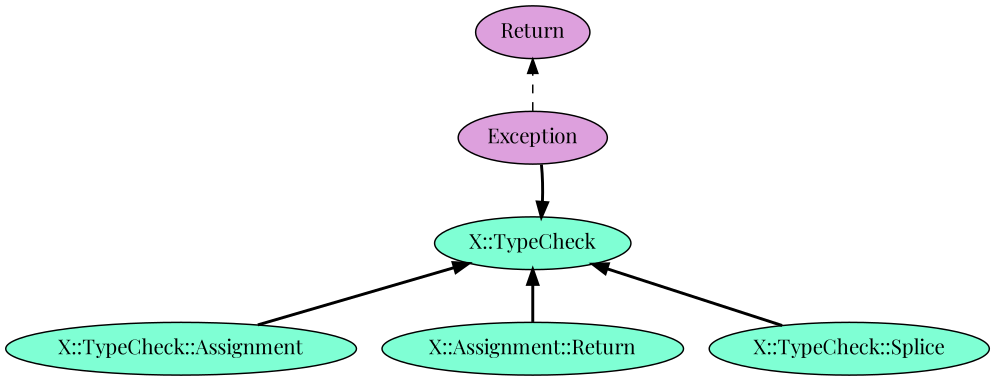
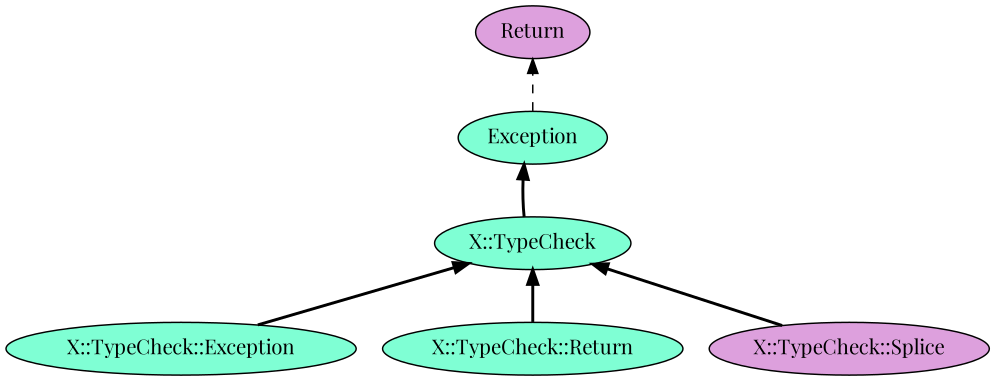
(533, 138) -> (533, 138)
(543, 183) -> (523, 198)
(181, 349) -> (181, 349)
(533, 349) -> (533, 349)
(849, 349) -> (849, 349)
